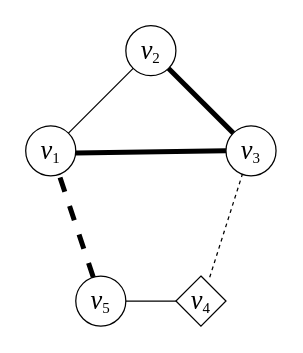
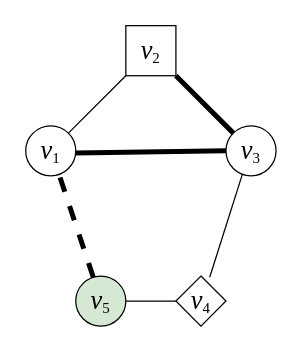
(151, 51) -> (151, 51)
(226, 225) -> (226, 225)
(101, 301) -> (101, 301)
